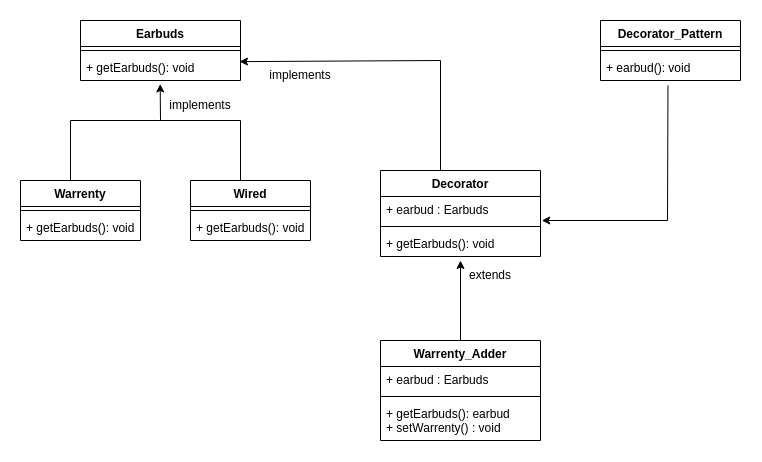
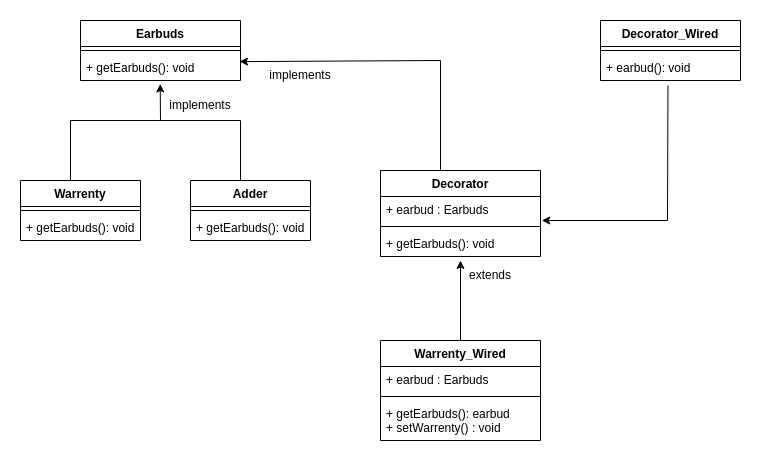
(671, 35) -> (671, 35)
(251, 195) -> (251, 195)
(461, 355) -> (461, 355)
